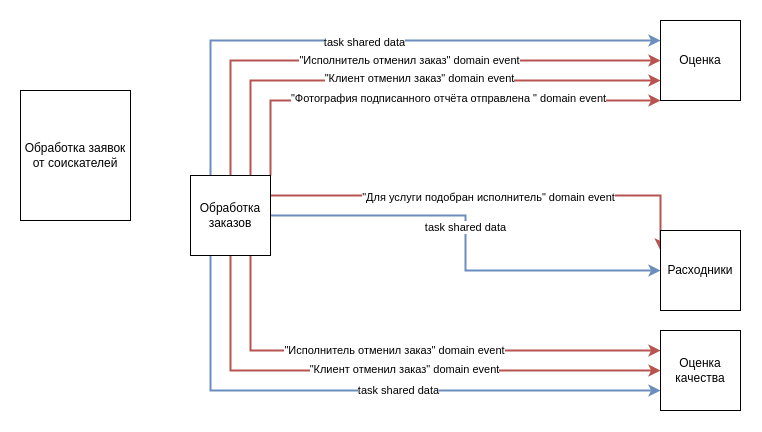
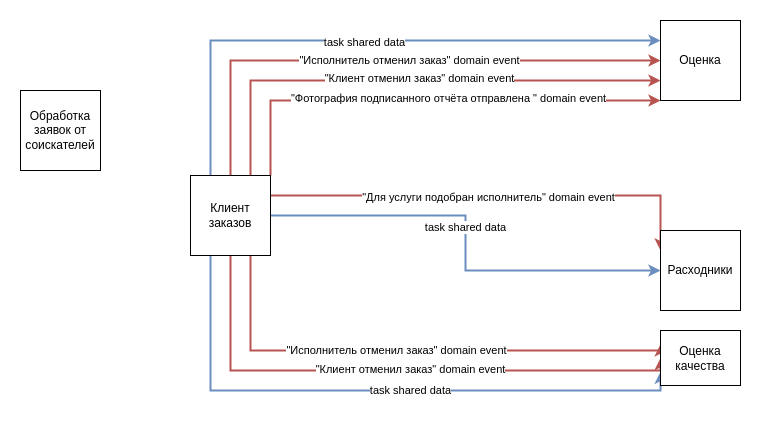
(76, 156) -> (61, 131)
(231, 216) -> (231, 216)
(701, 371) -> (701, 358)
